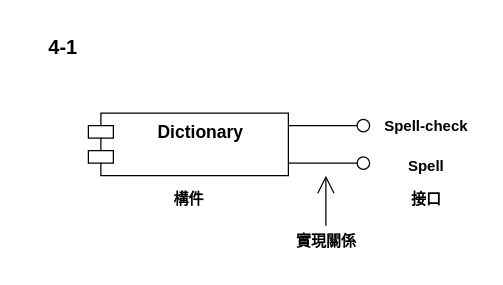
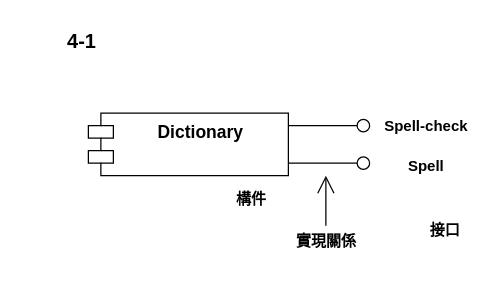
(63, 44) -> (82, 38)
(188, 199) -> (251, 199)
(426, 199) -> (444, 231)
